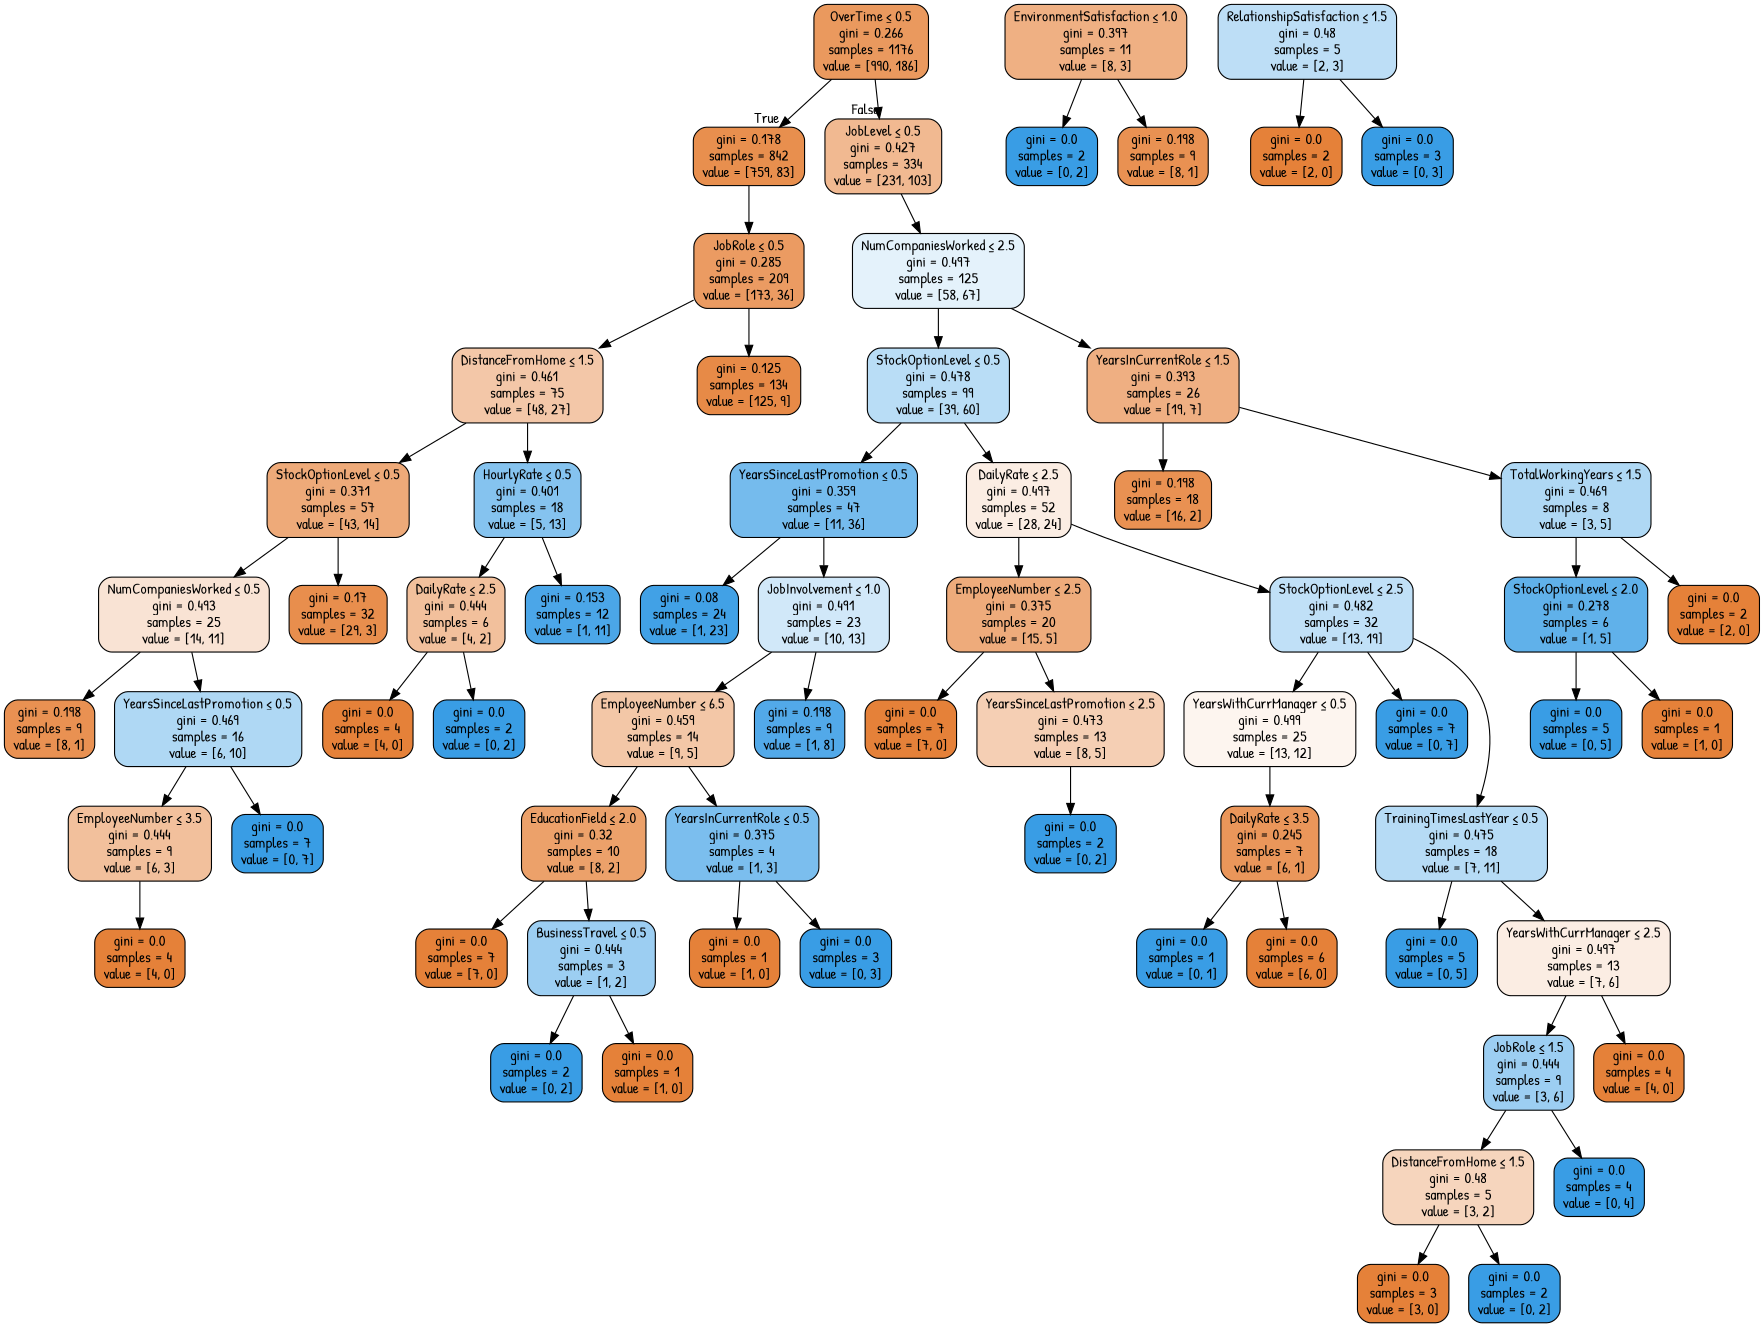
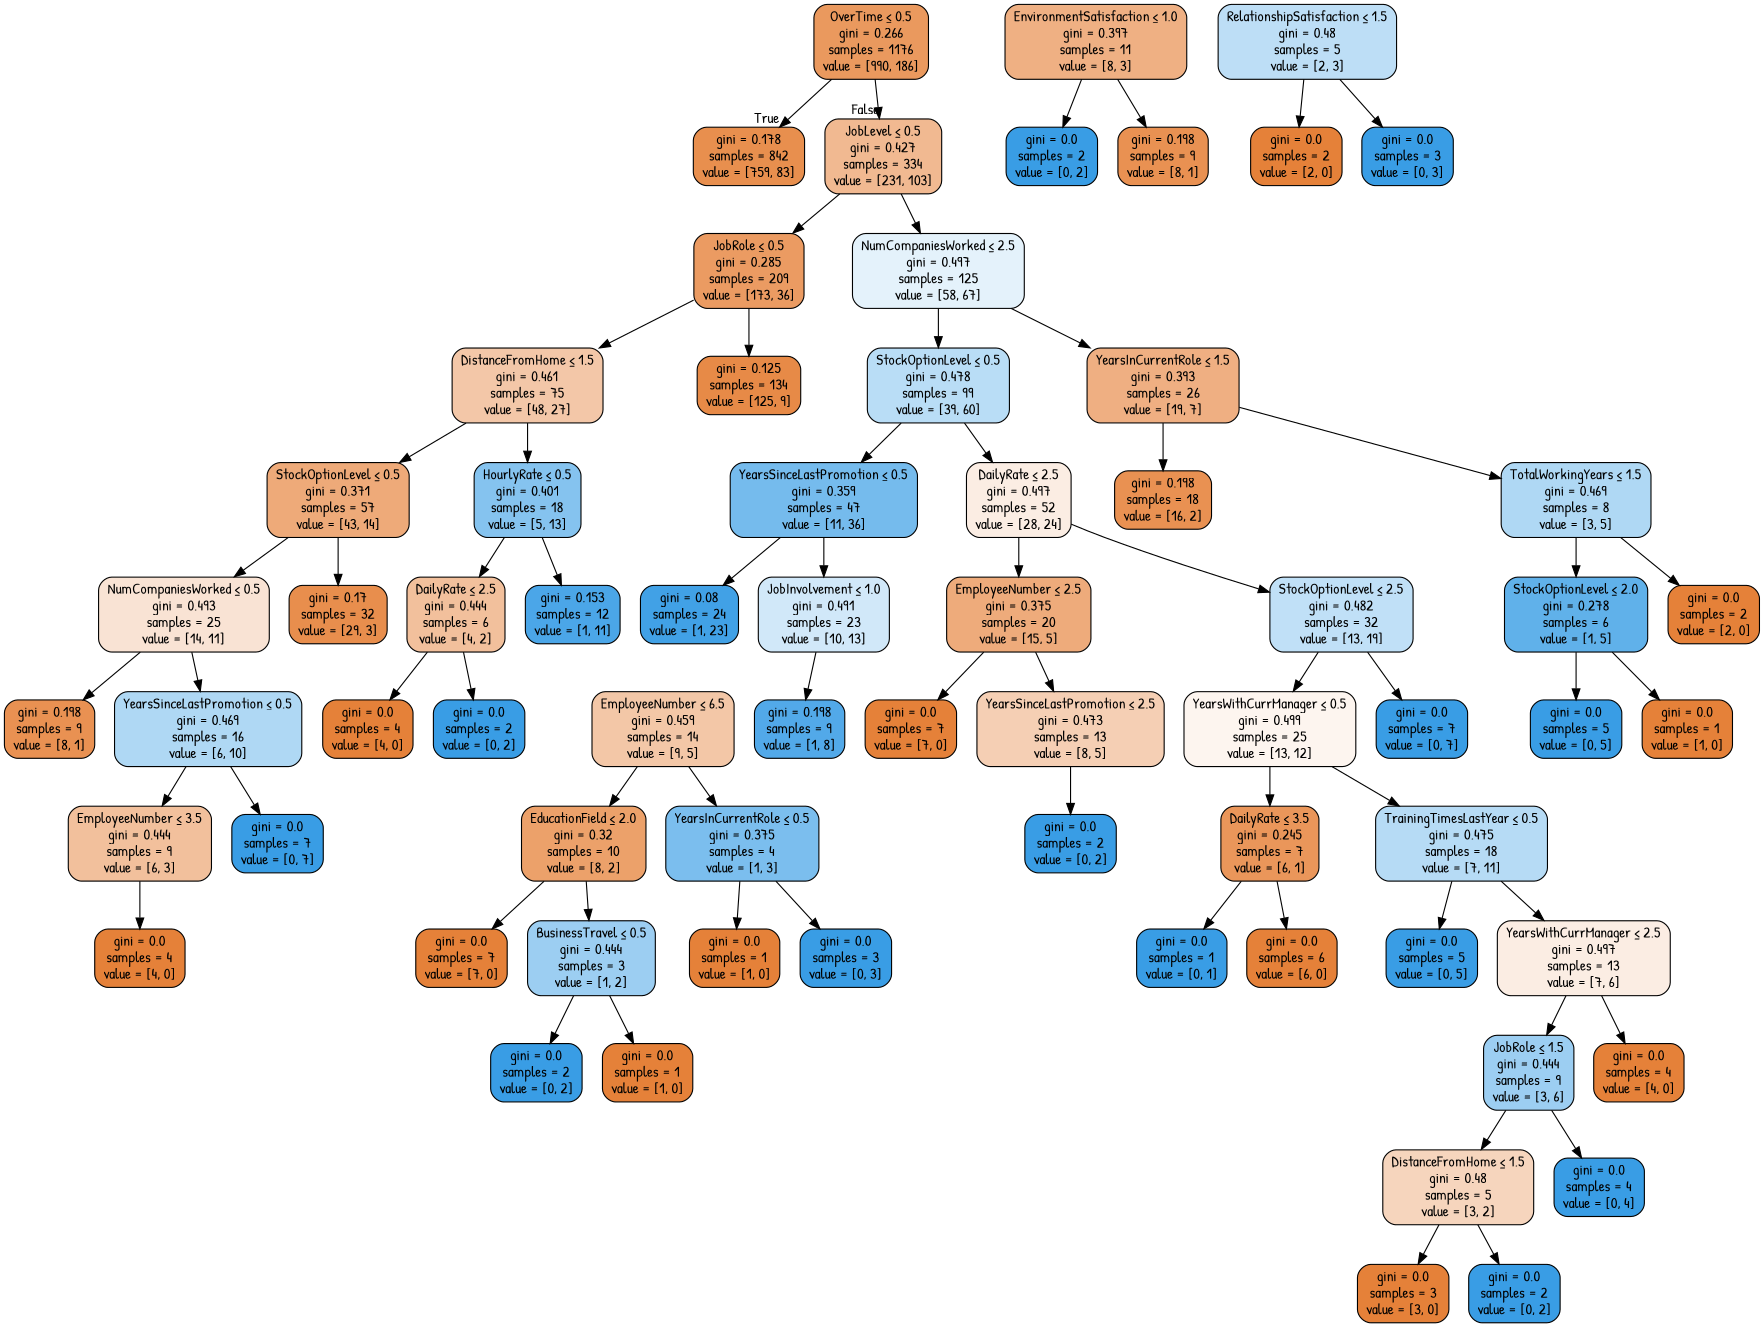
(749, 204) -> (821, 210)
(748, 668) -> none
(1483, 701) -> (1361, 784)
